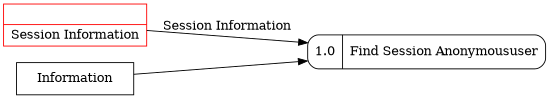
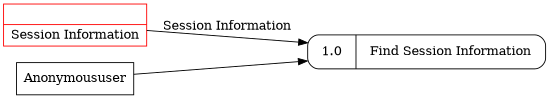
(444, 51) -> (451, 51)
(75, 79) -> (75, 79)
